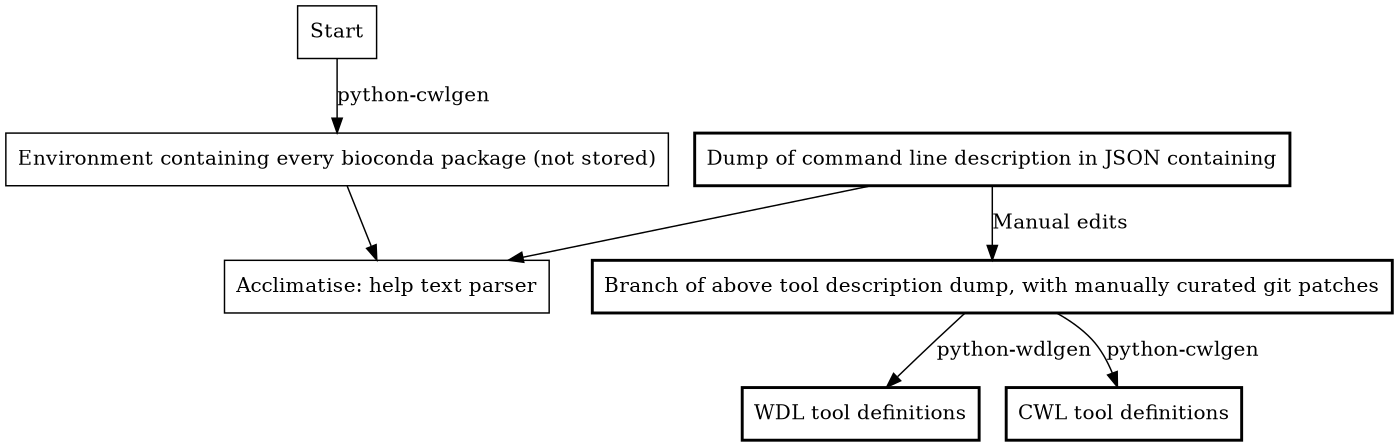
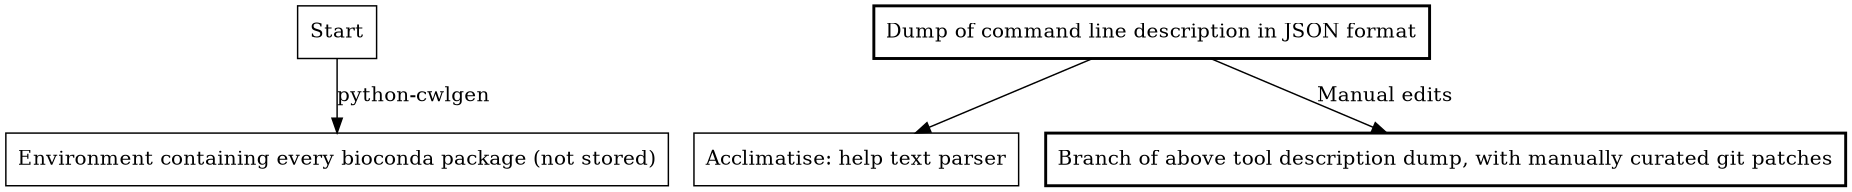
(992, 159) -> (1152, 32)
(359, 216) -> none
(861, 414) -> none
(1124, 414) -> none
